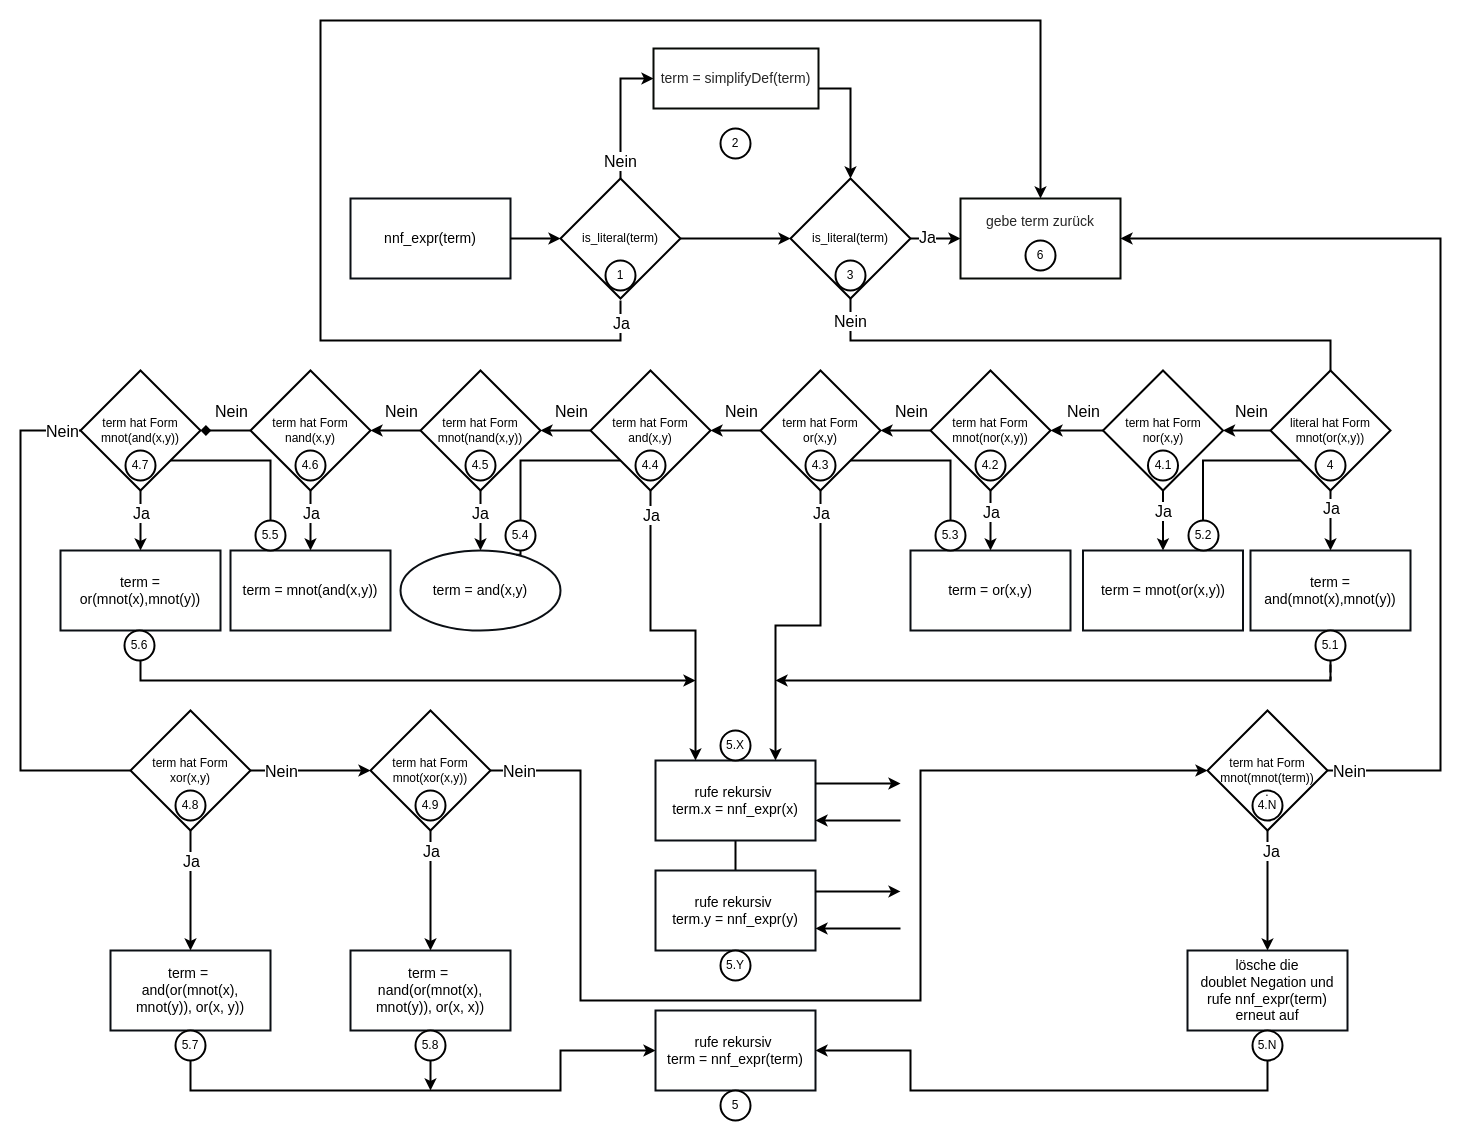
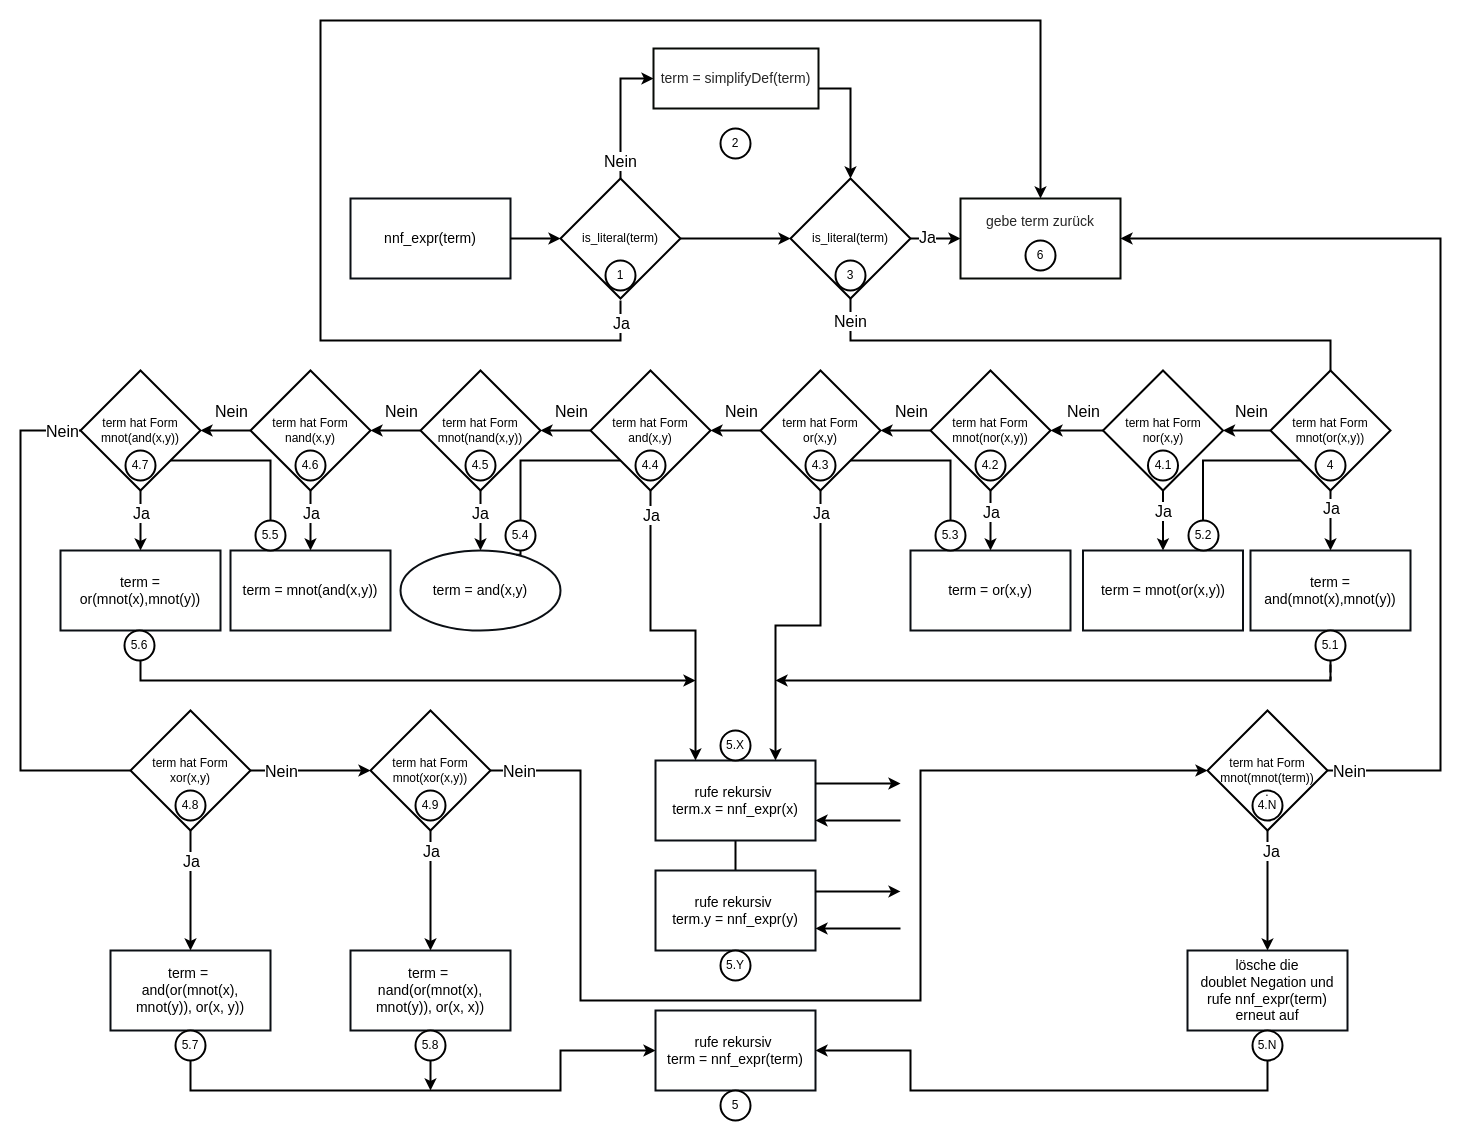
(211, 431) -> (211, 431)
(1331, 431) -> (1331, 431)
